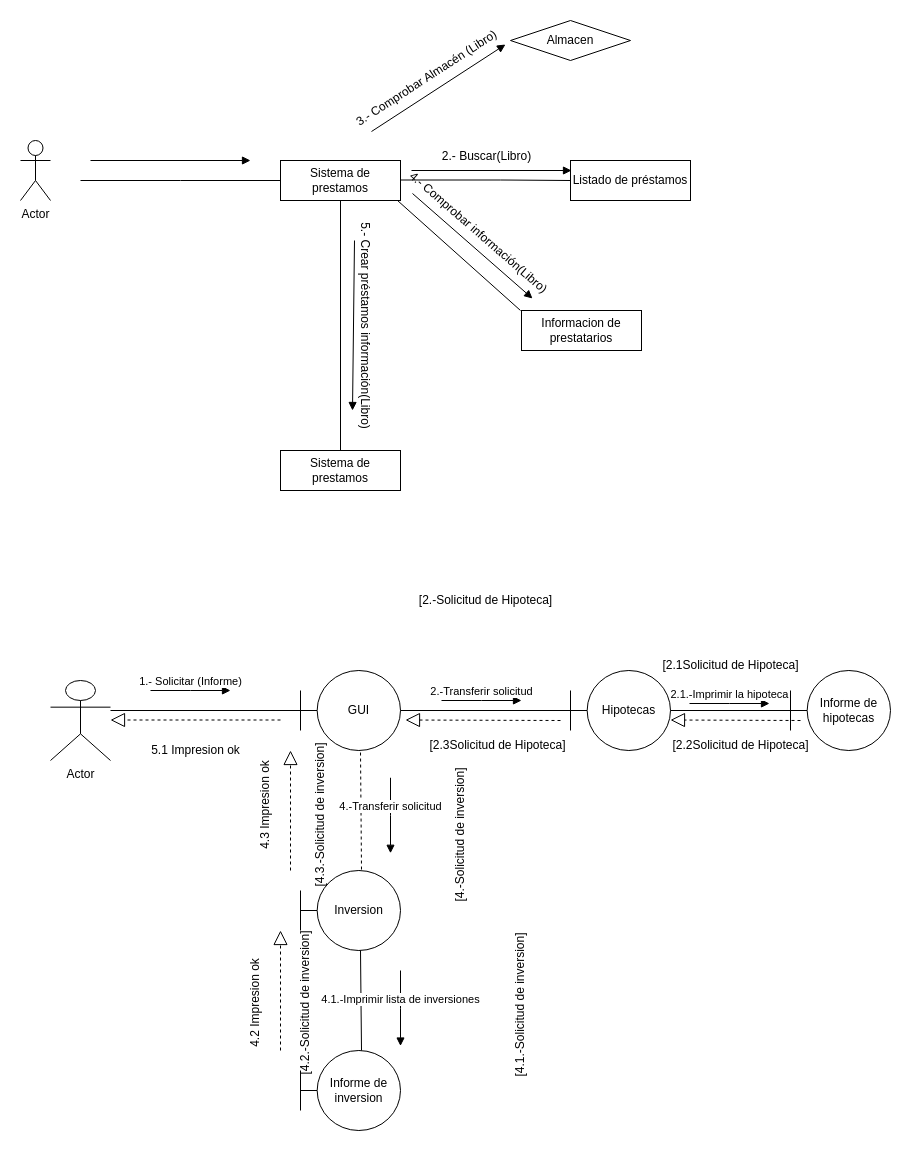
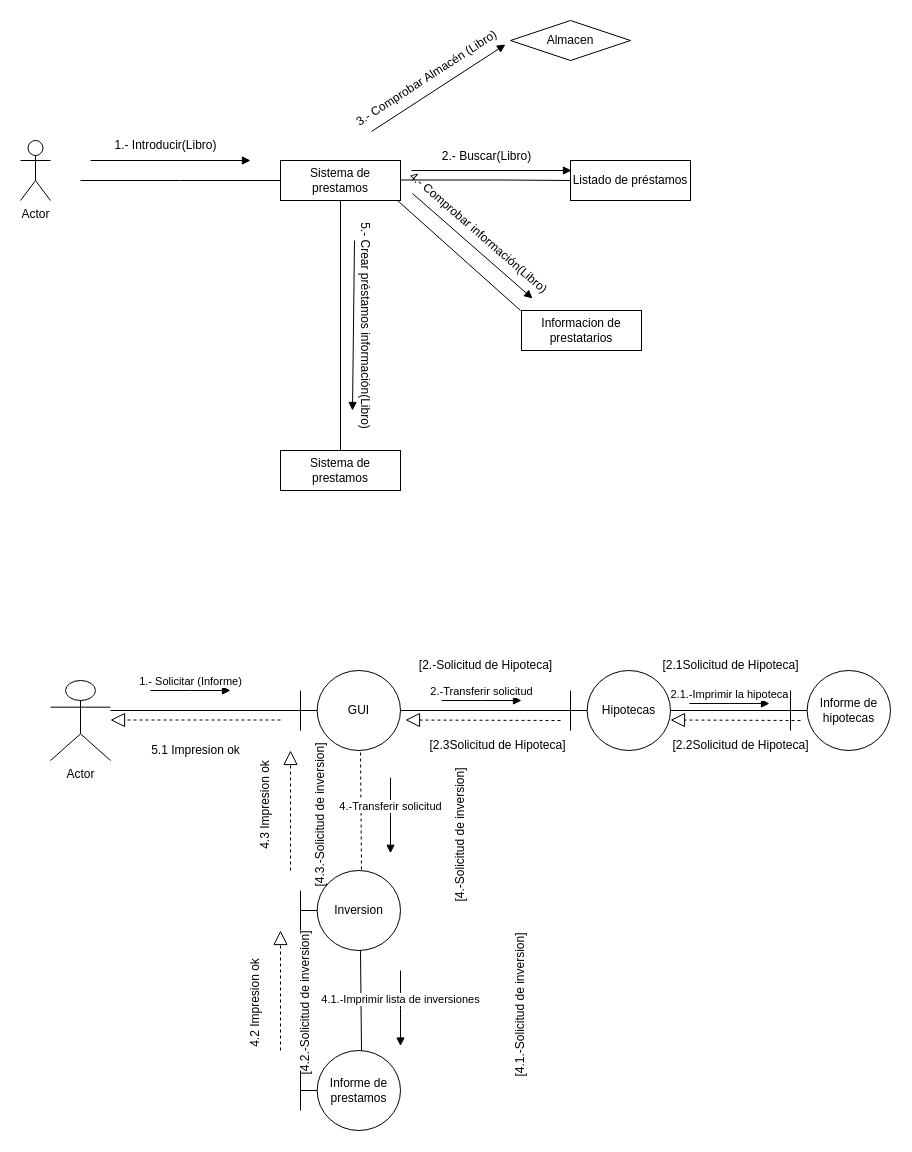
none -> (166, 146)
(486, 601) -> (486, 666)
(359, 1091) -> (359, 1091)
